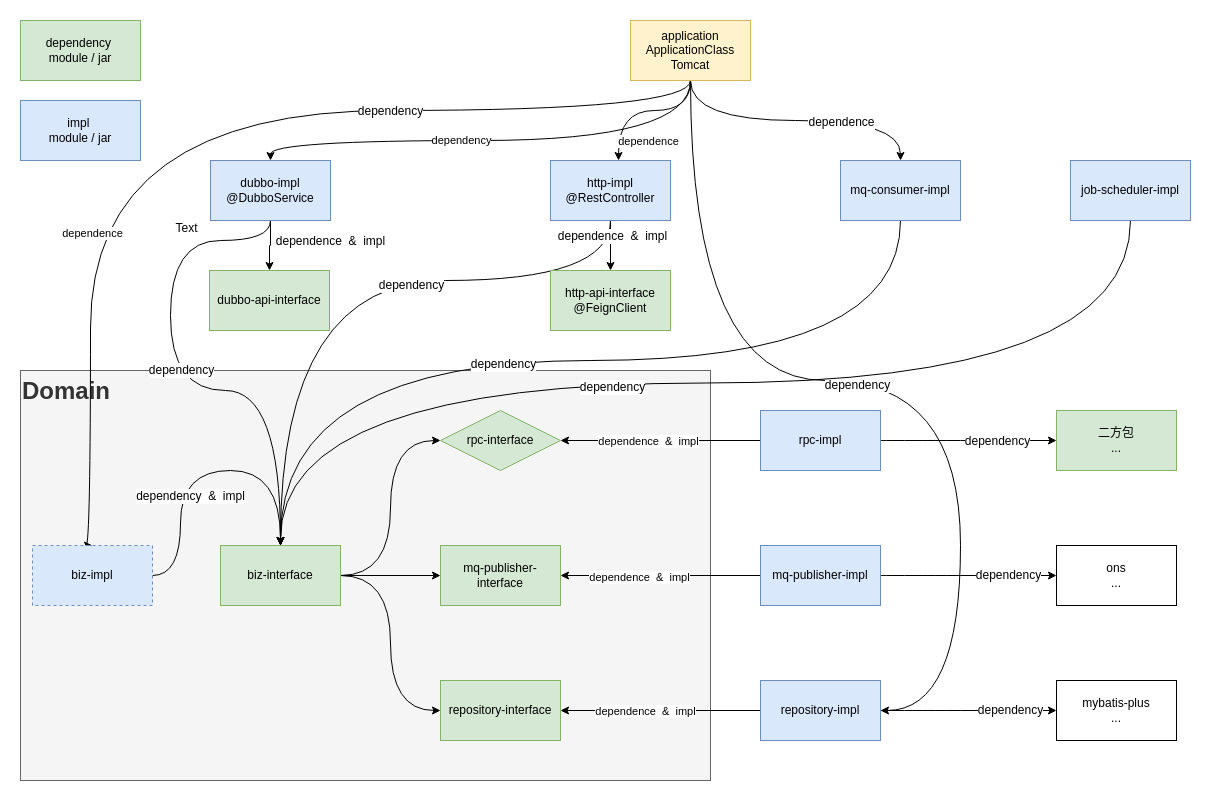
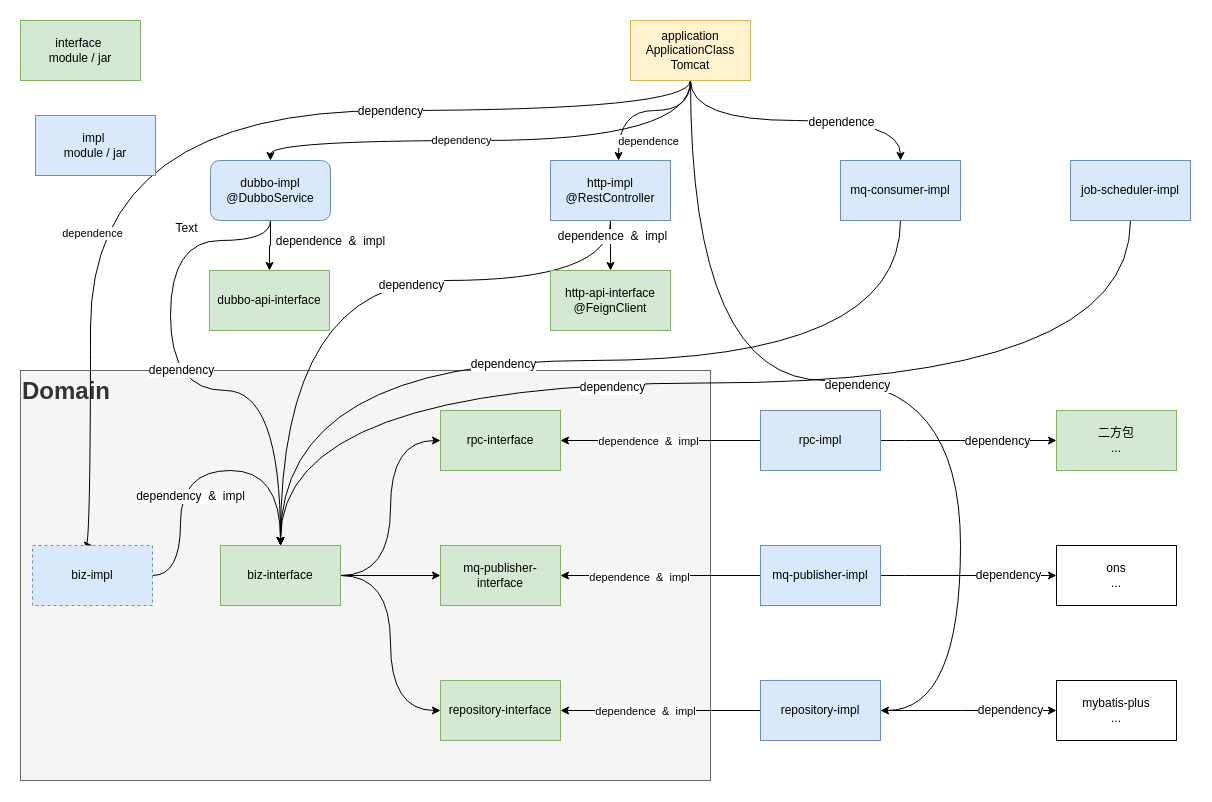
(81, 51) -> (81, 51)
(81, 131) -> (96, 146)
(271, 191) -> (271, 191)
(501, 441) -> (501, 441)
